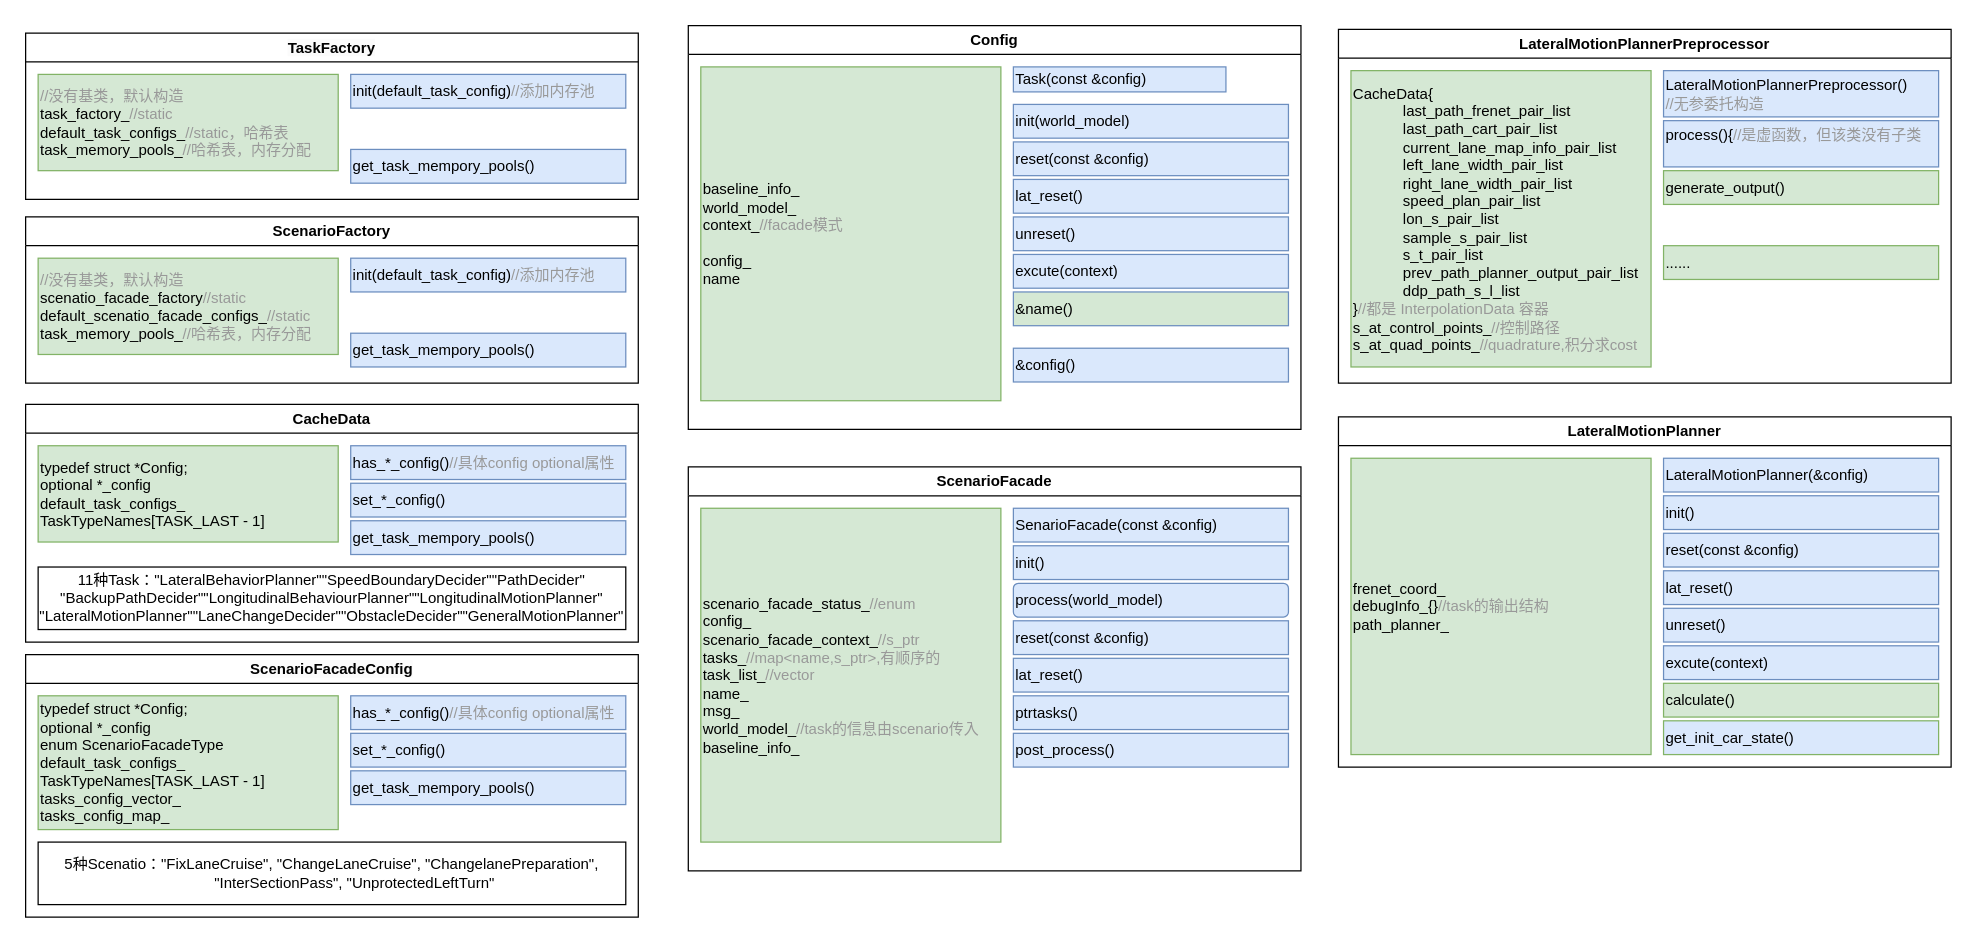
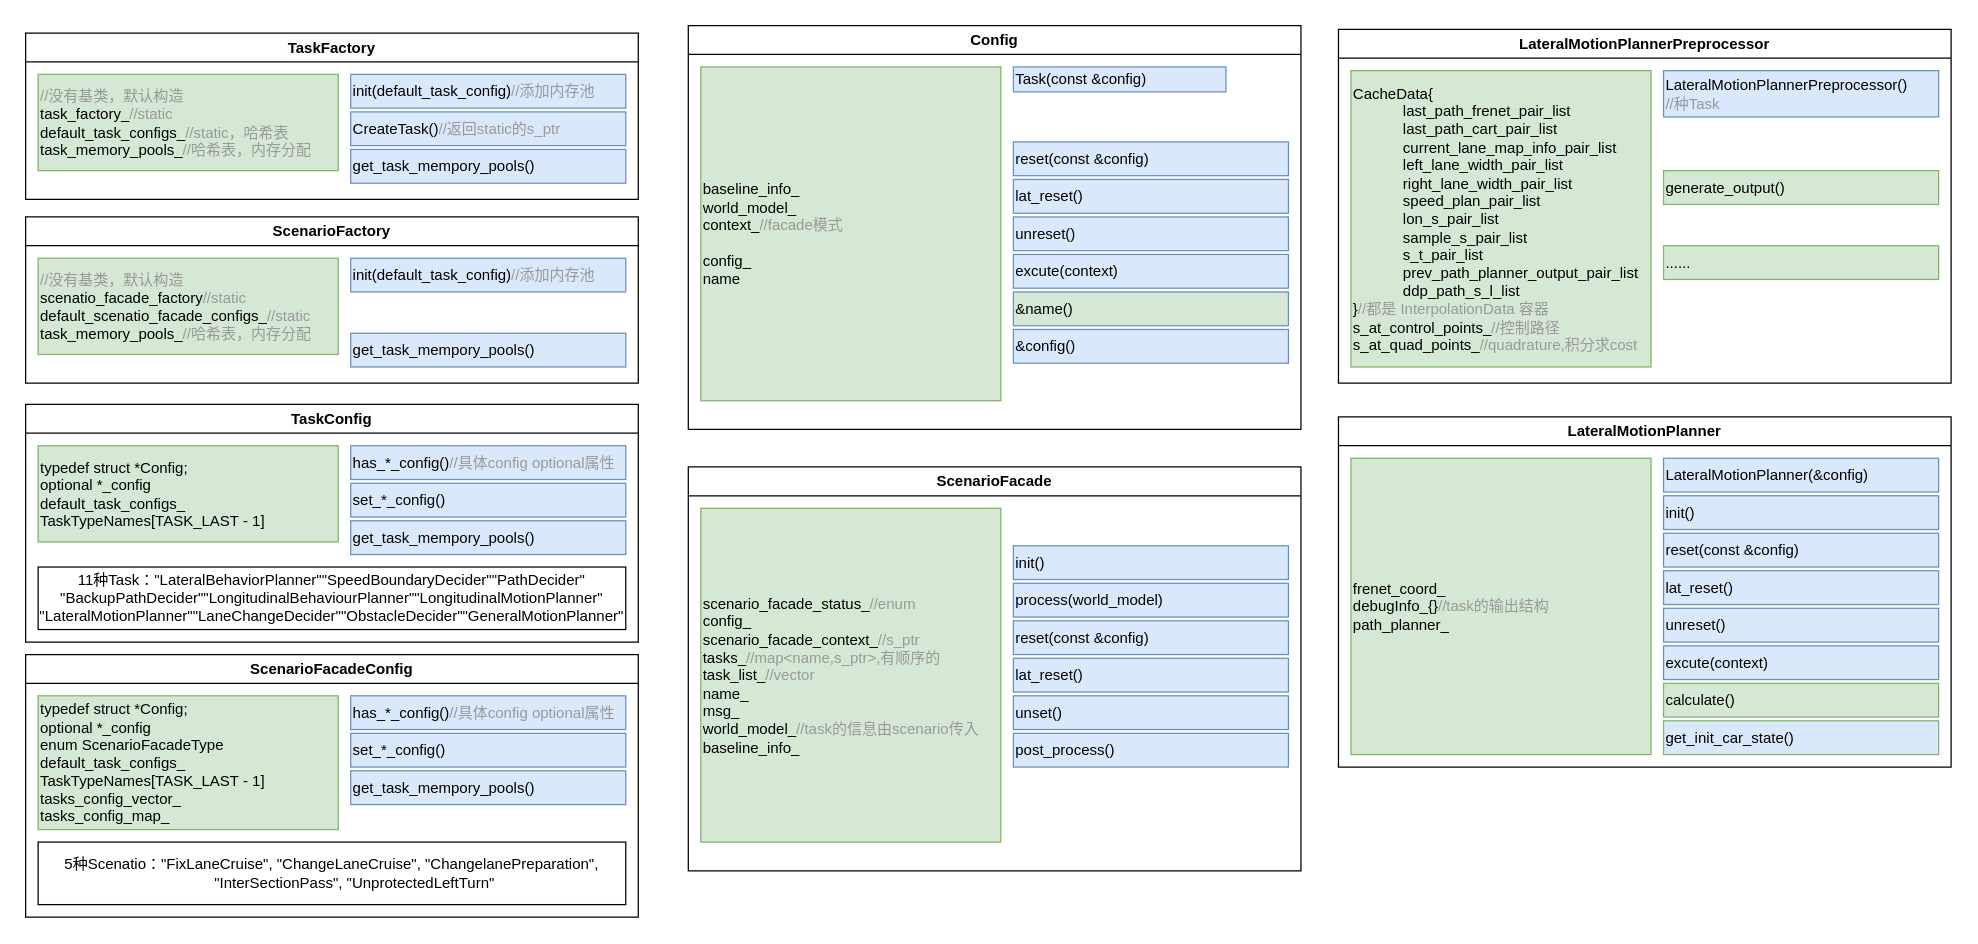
(1802, 94) -> (1802, 94)
(1151, 121) -> none
none -> (488, 129)
(1801, 144) -> none
(1151, 365) -> (1151, 346)
(332, 419) -> (332, 419)
(1151, 525) -> none
(1151, 600) -> (1151, 600)
(1058, 713) -> (1045, 713)
